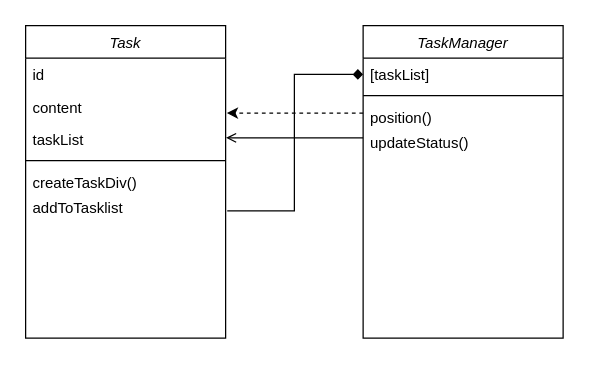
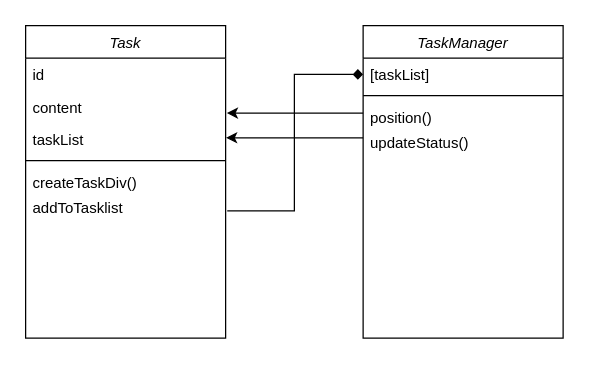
(298, 113) -> (298, 113)
(234, 138) -> (236, 138)
